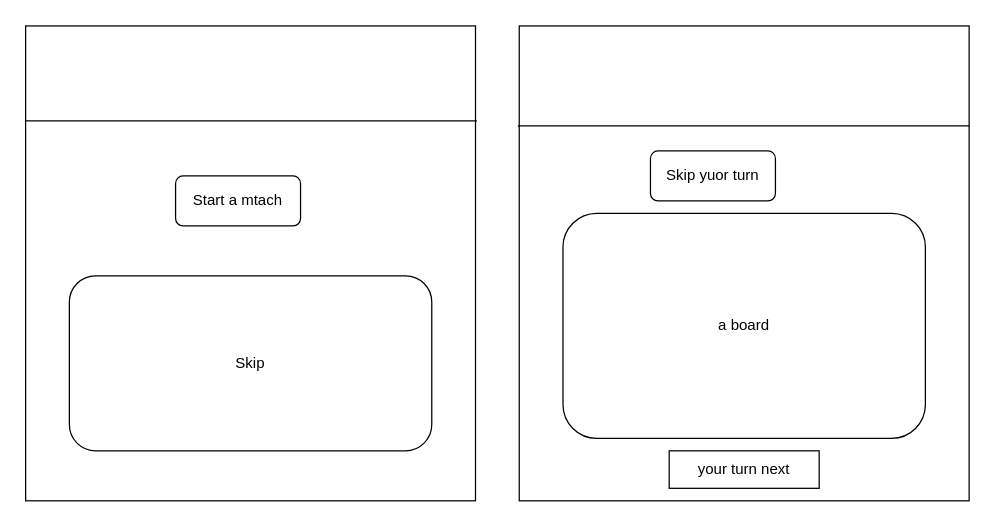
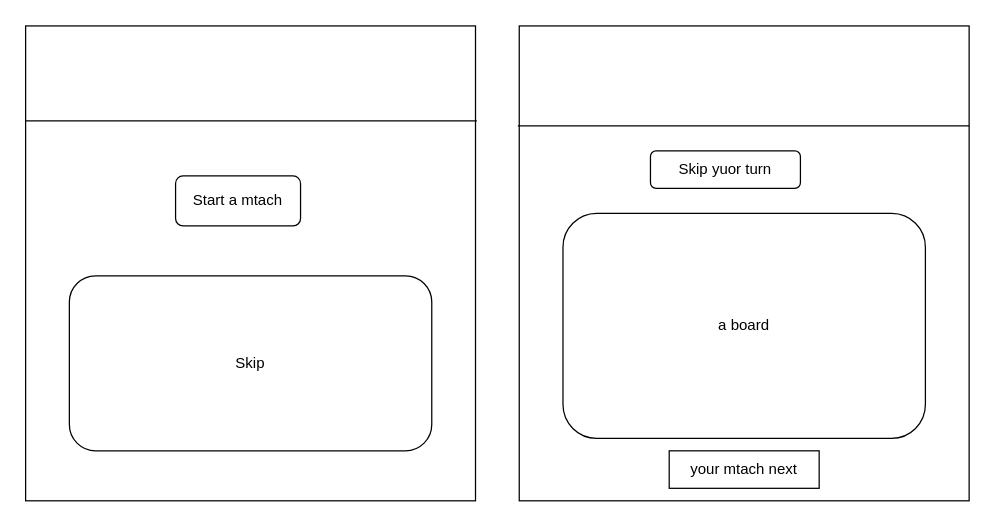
(713, 176) -> (726, 169)
(744, 469) -> (744, 469)
